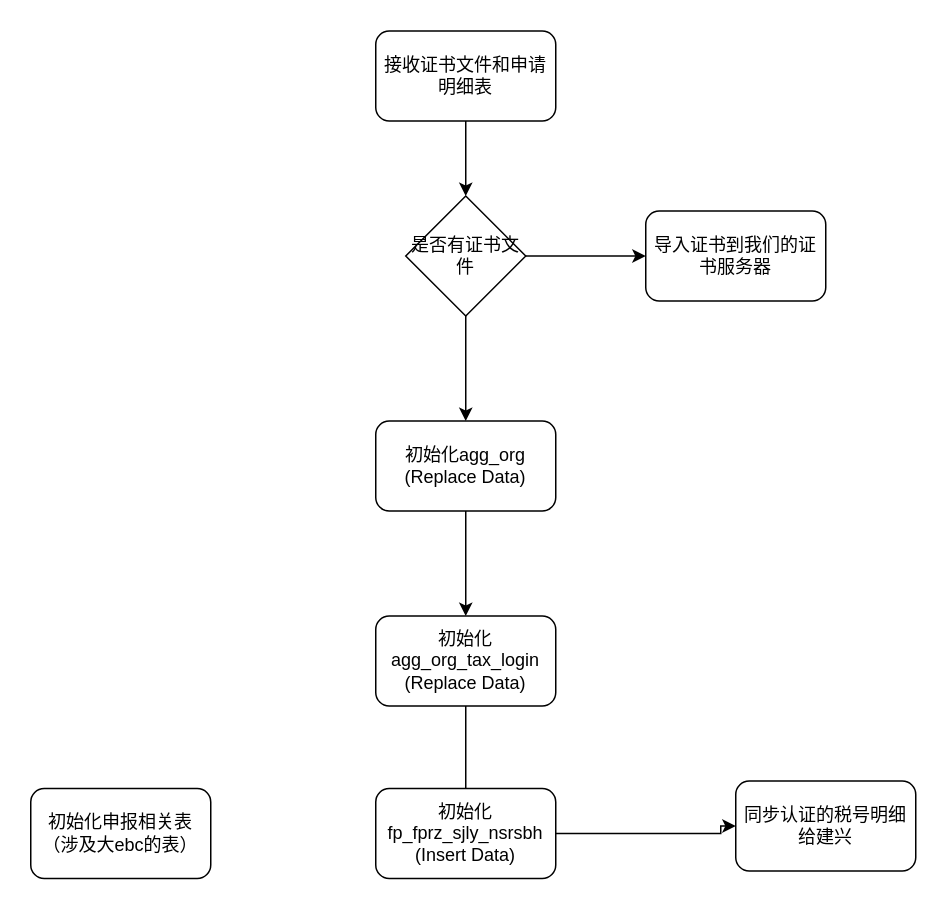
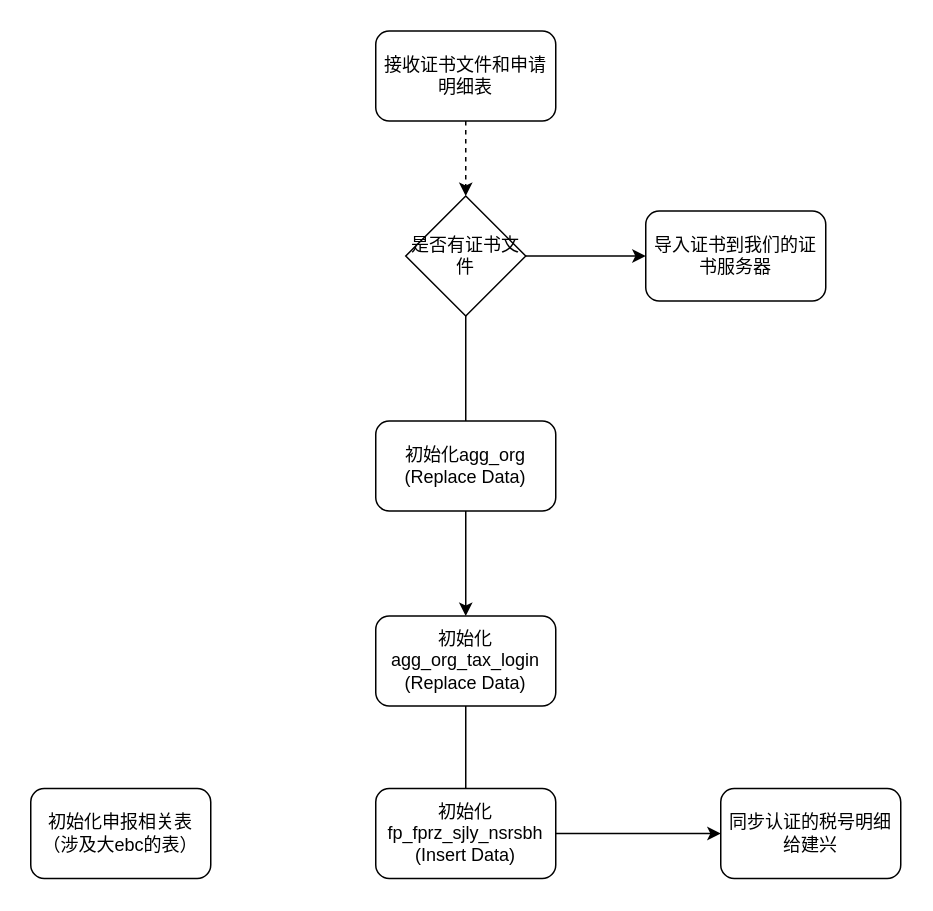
(466, 154) -> (466, 154)
(466, 409) -> (466, 413)
(826, 826) -> (811, 833)
